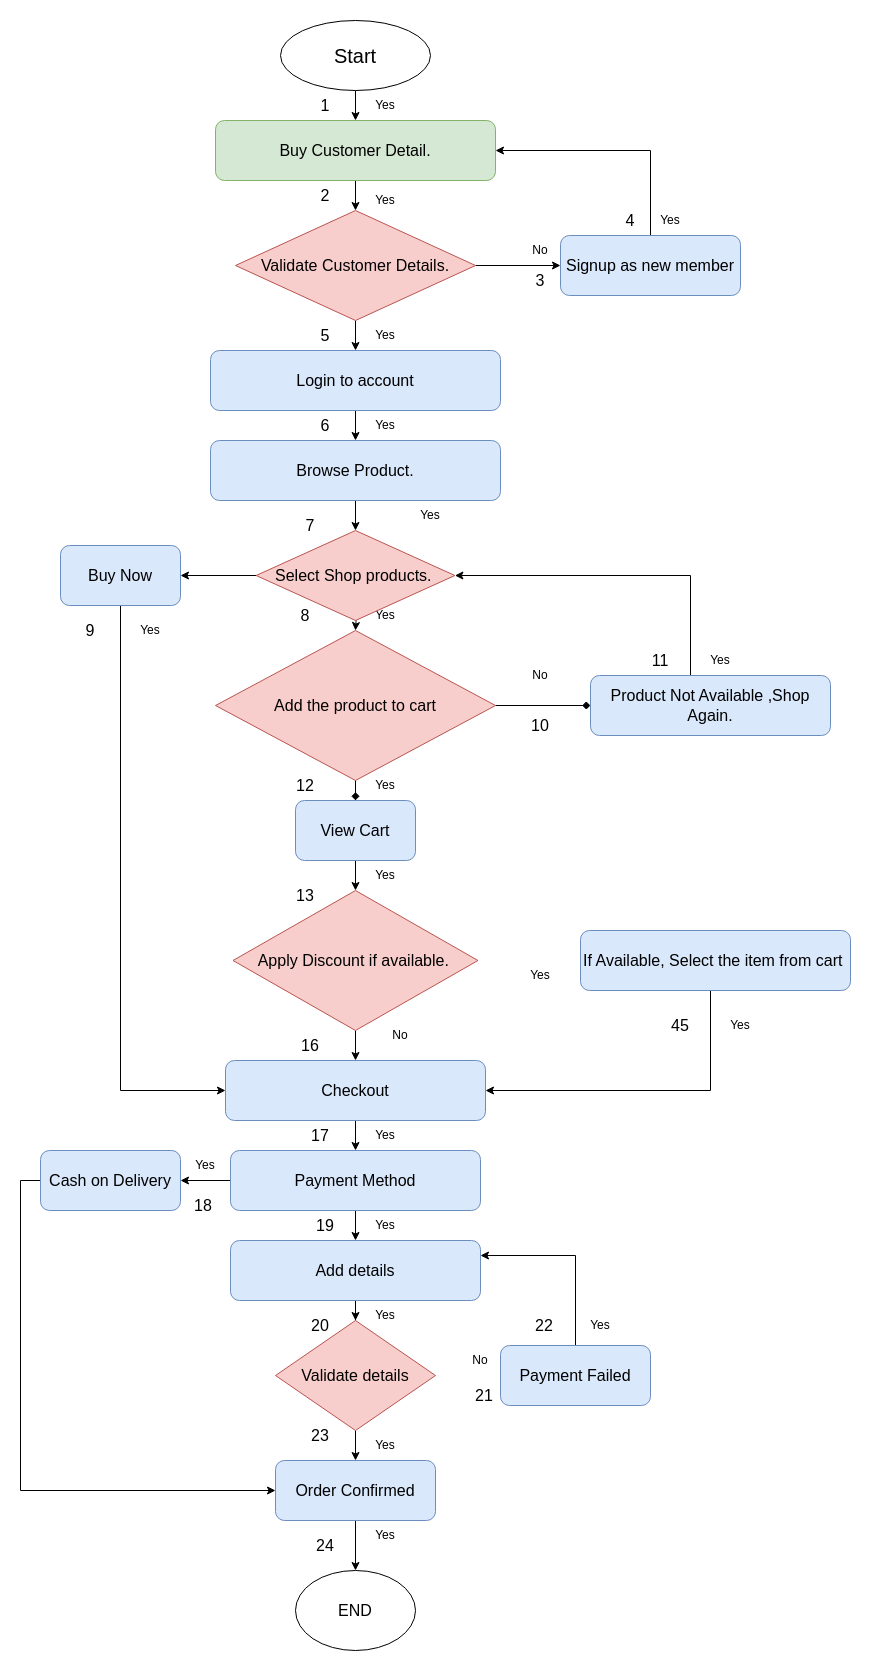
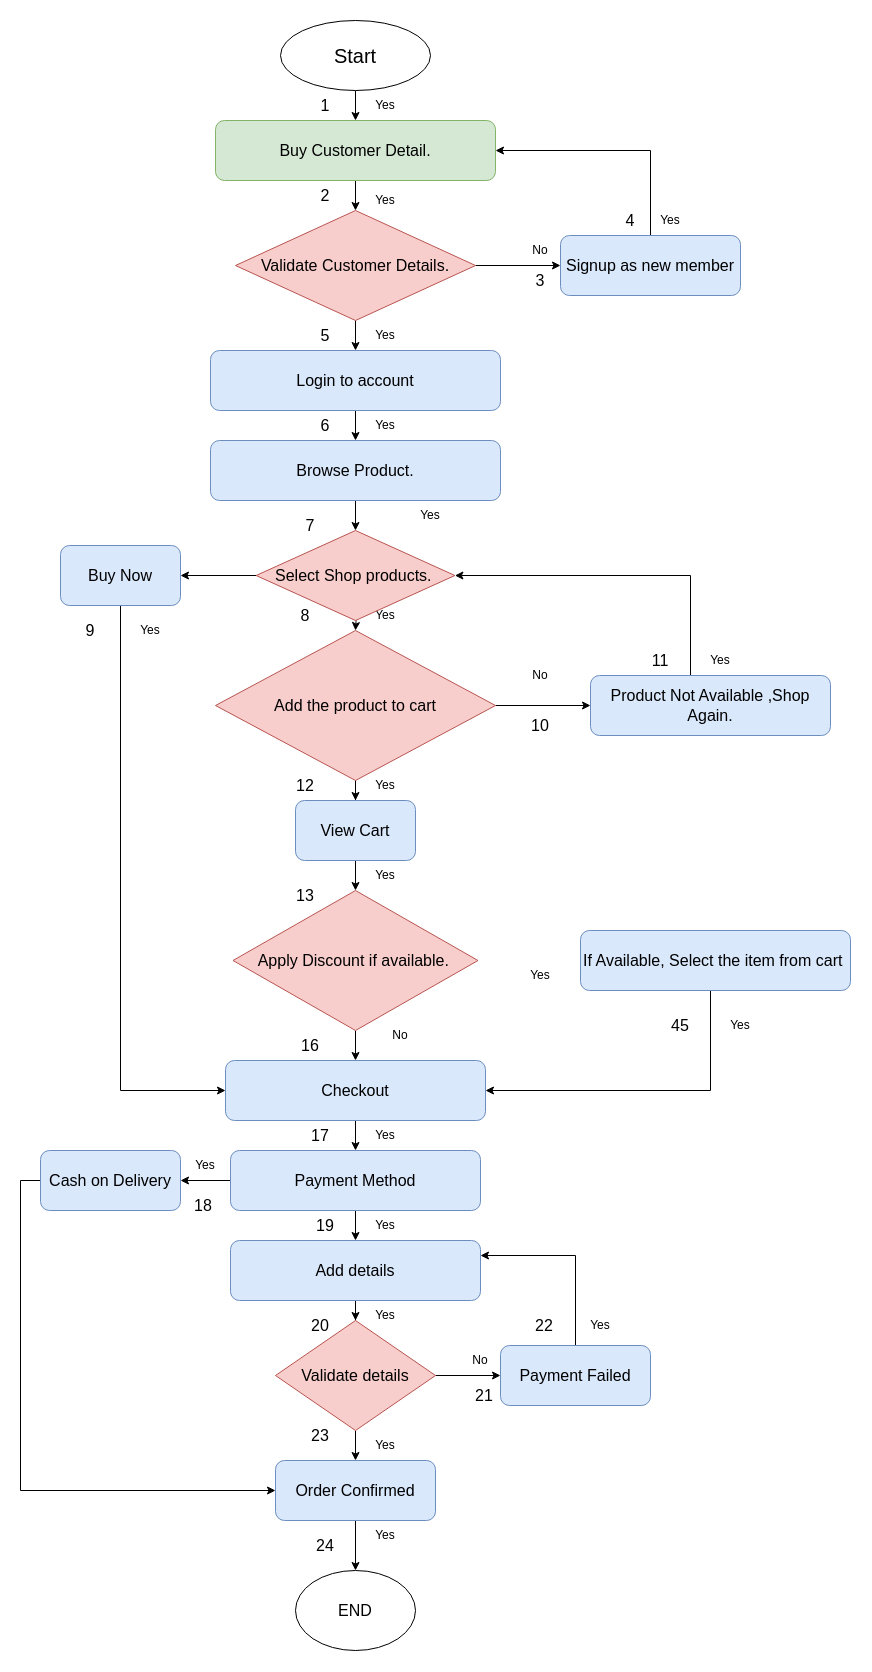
(581, 706) -> (582, 706)
(356, 791) -> (356, 792)
none -> (465, 1376)
